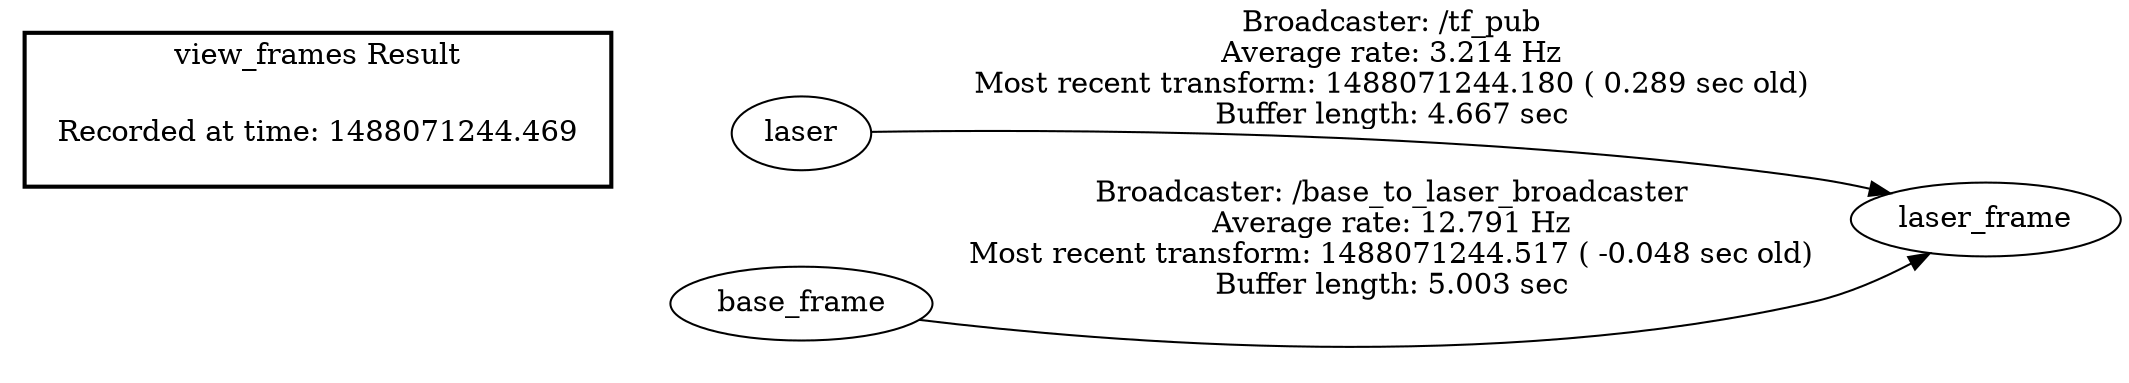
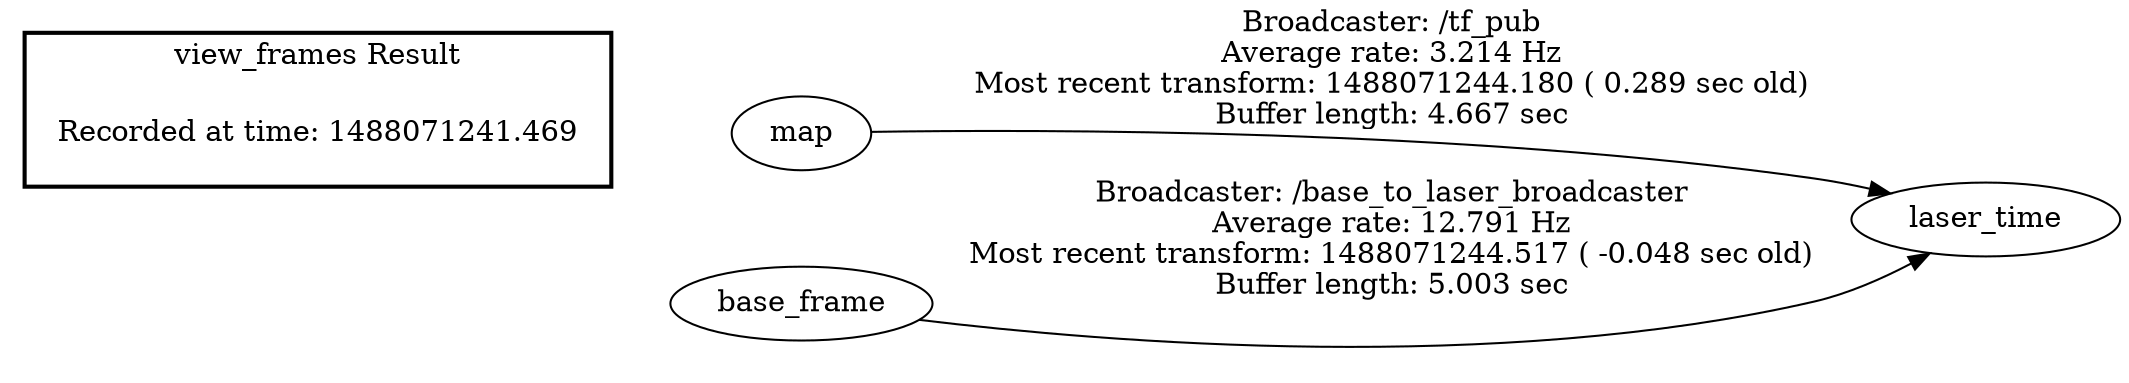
(318, 133) -> (318, 133)
(801, 133) -> (801, 133)
(1986, 220) -> (1986, 220)
